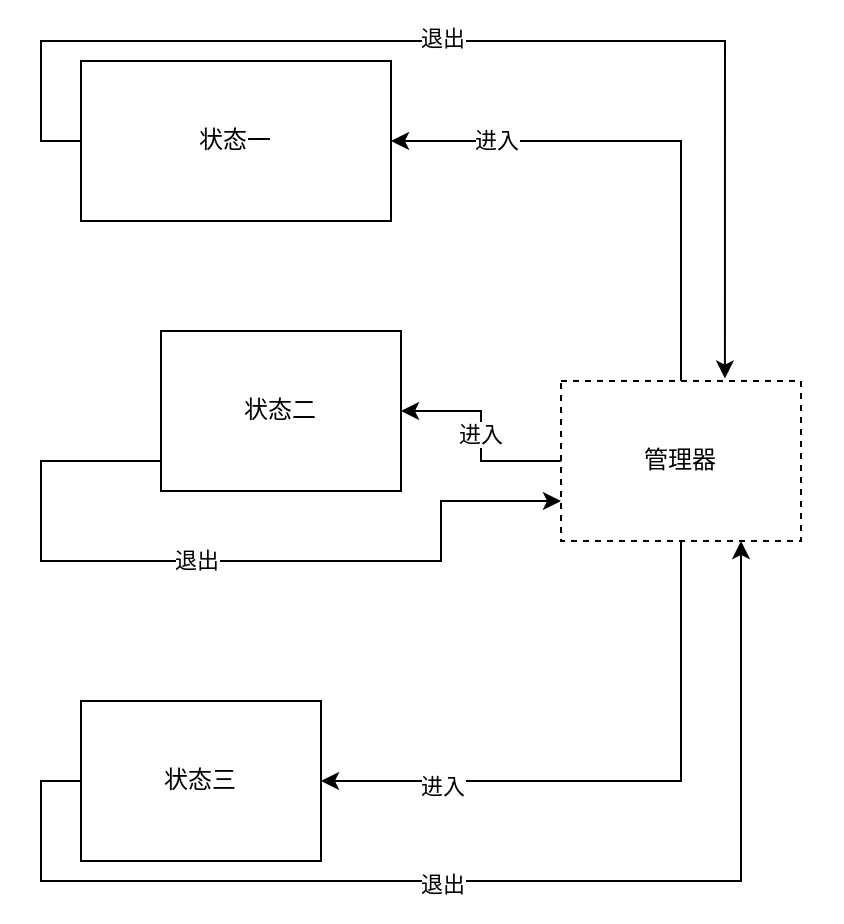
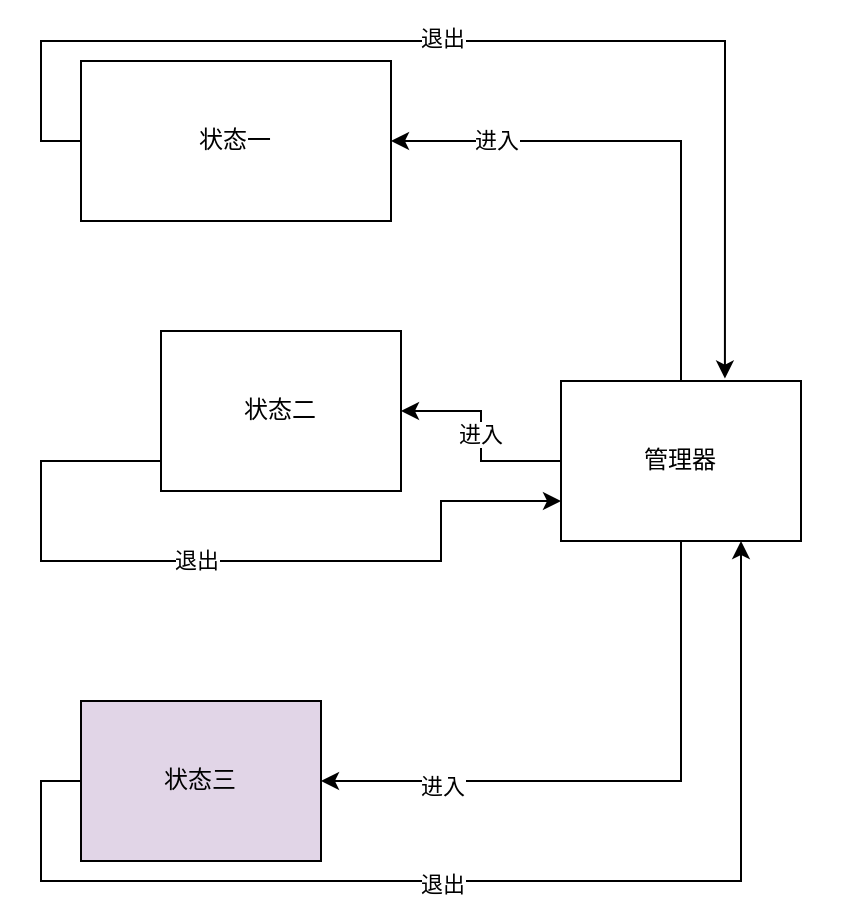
(681, 461) -> (681, 461)
(201, 781) -> (201, 781)
